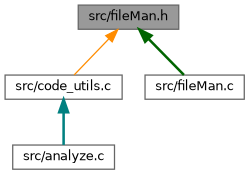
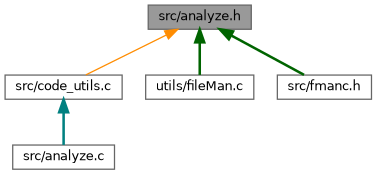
(128, 17) -> (200, 17)
(195, 87) -> (200, 87)
none -> (324, 87)
